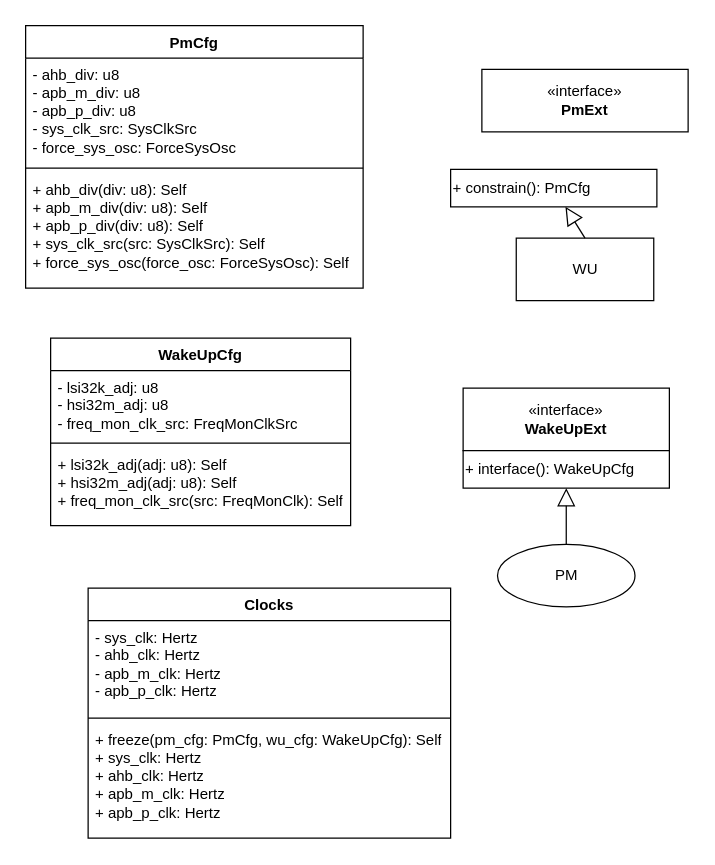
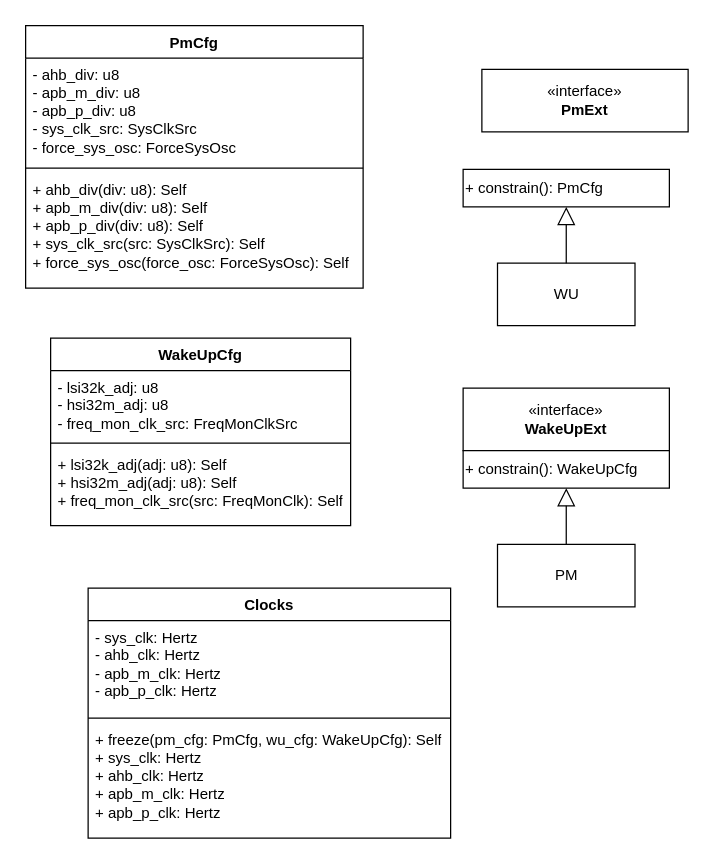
(554, 188) -> (566, 188)
(585, 269) -> (566, 294)
(559, 469) -> (559, 469)
(566, 576) -> (566, 576)
